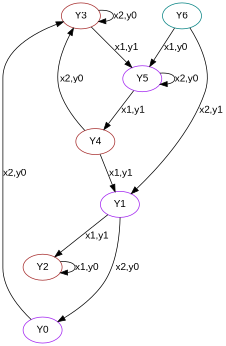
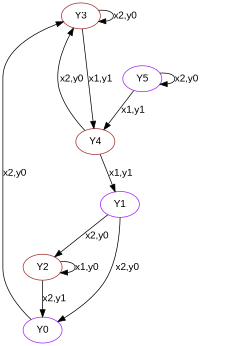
(182, 16) -> none
(109, 45) -> (88, 75)
(97, 236) -> (97, 236)
none -> (43, 295)
